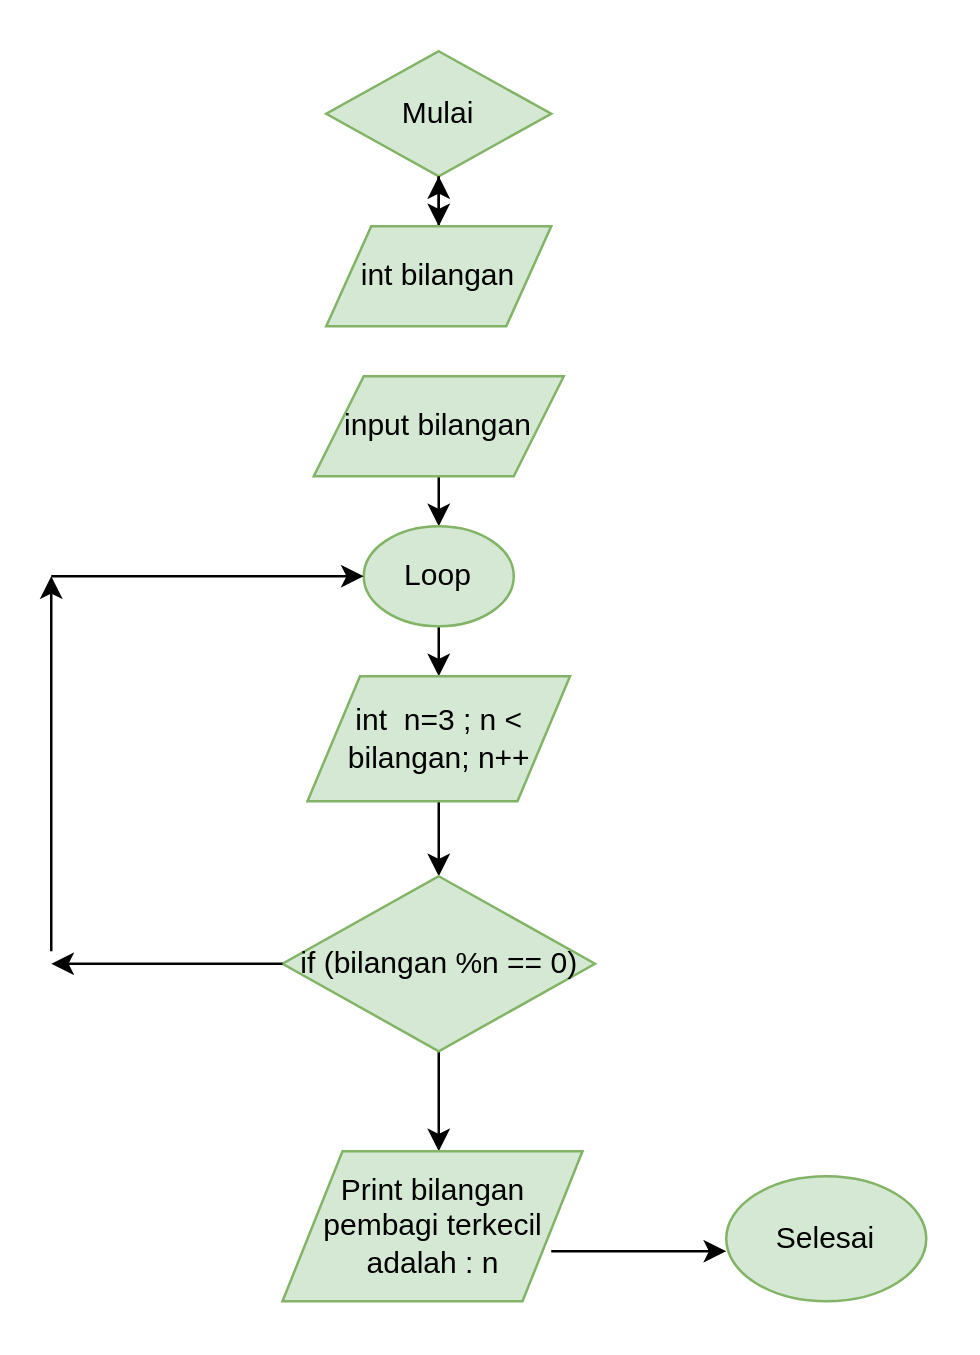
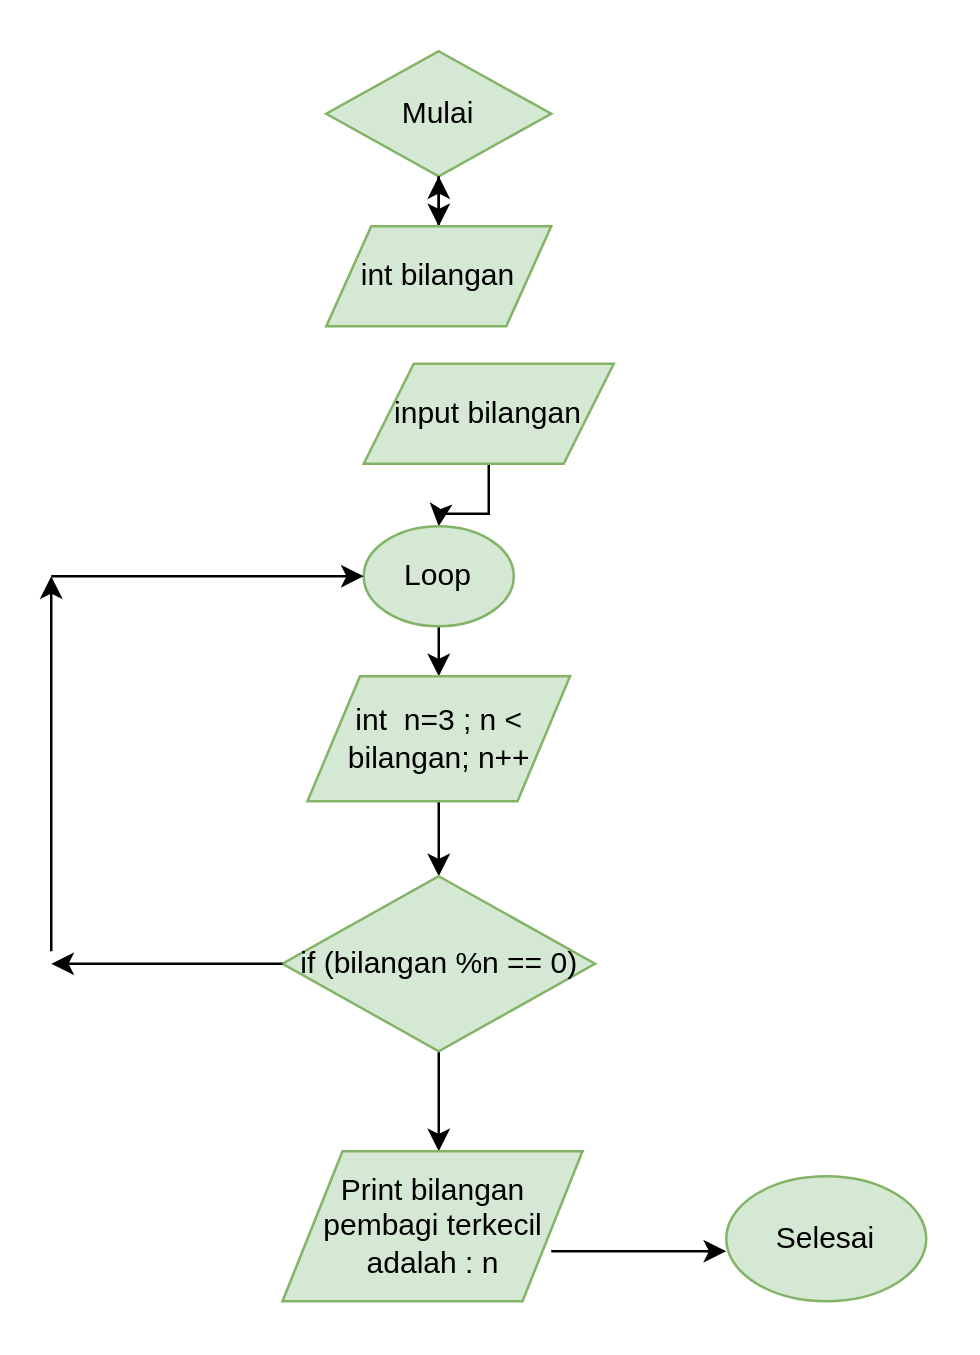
(439, 426) -> (489, 414)
